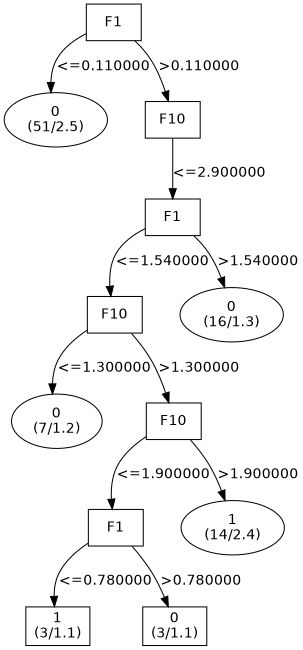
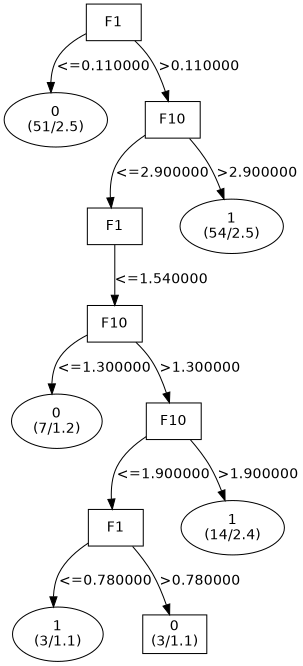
none -> (232, 226)
(232, 315) -> none
(58, 626) -> (58, 634)
